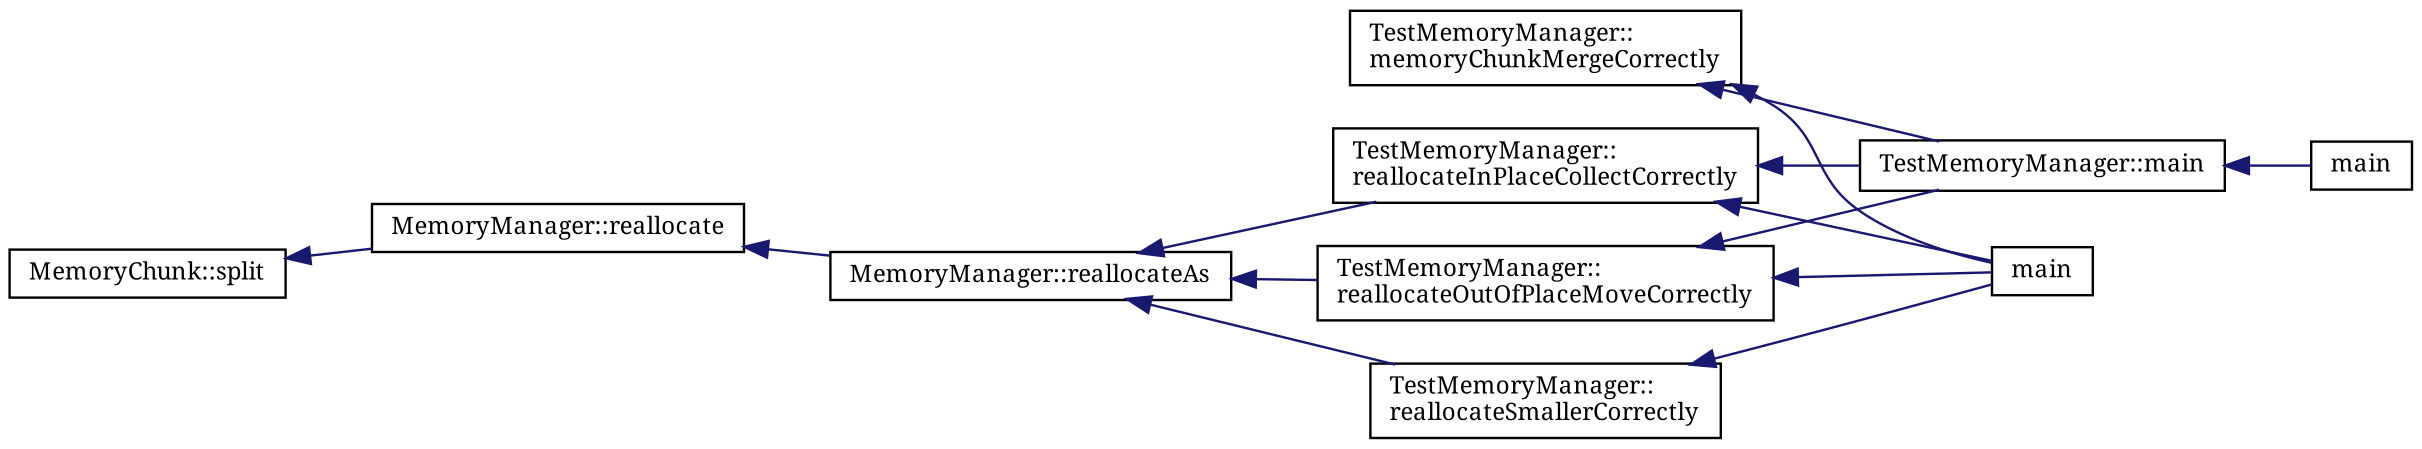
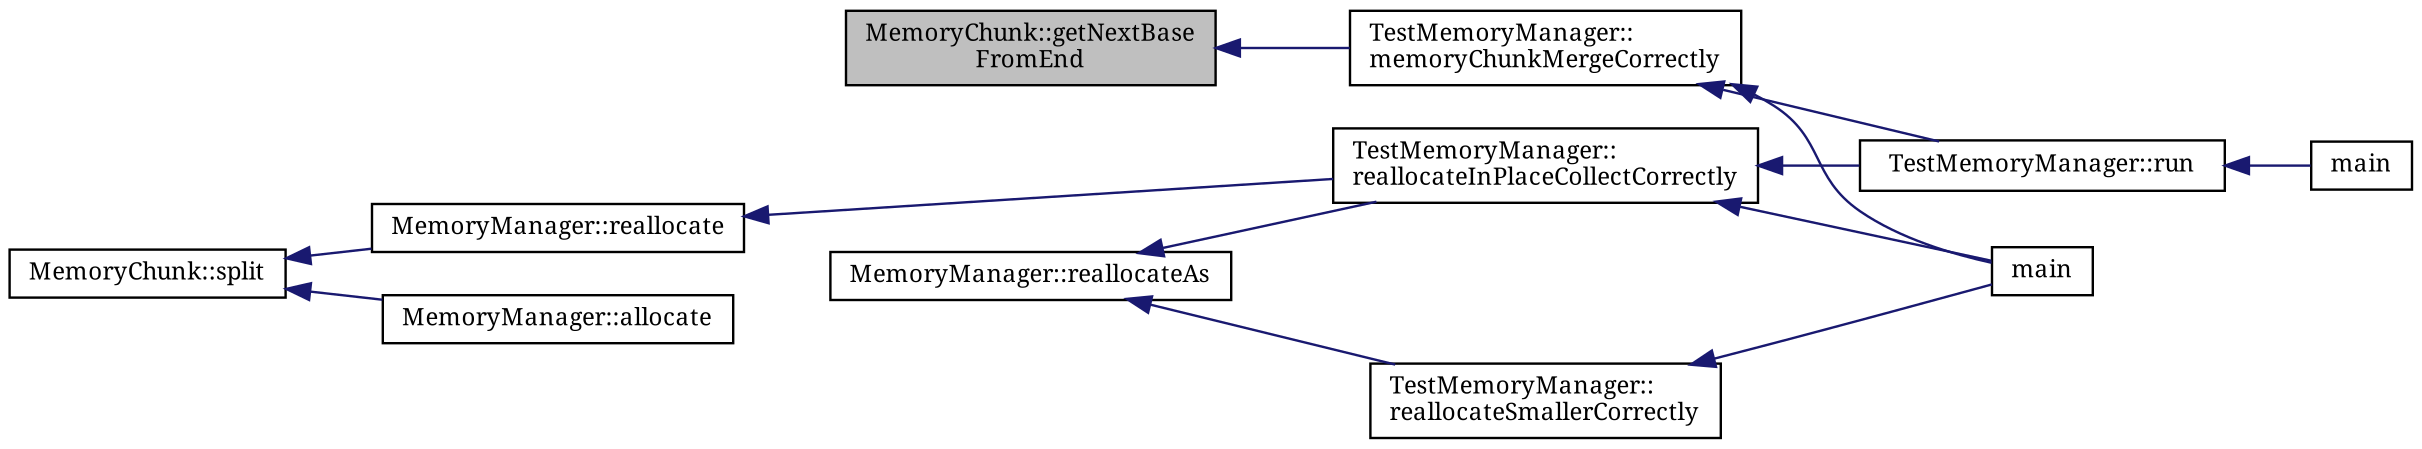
none -> (1031, 48)
(2042, 166) -> (2042, 166)
(799, 252) -> (1051, 197)
(1546, 283) -> none
none -> (558, 319)
